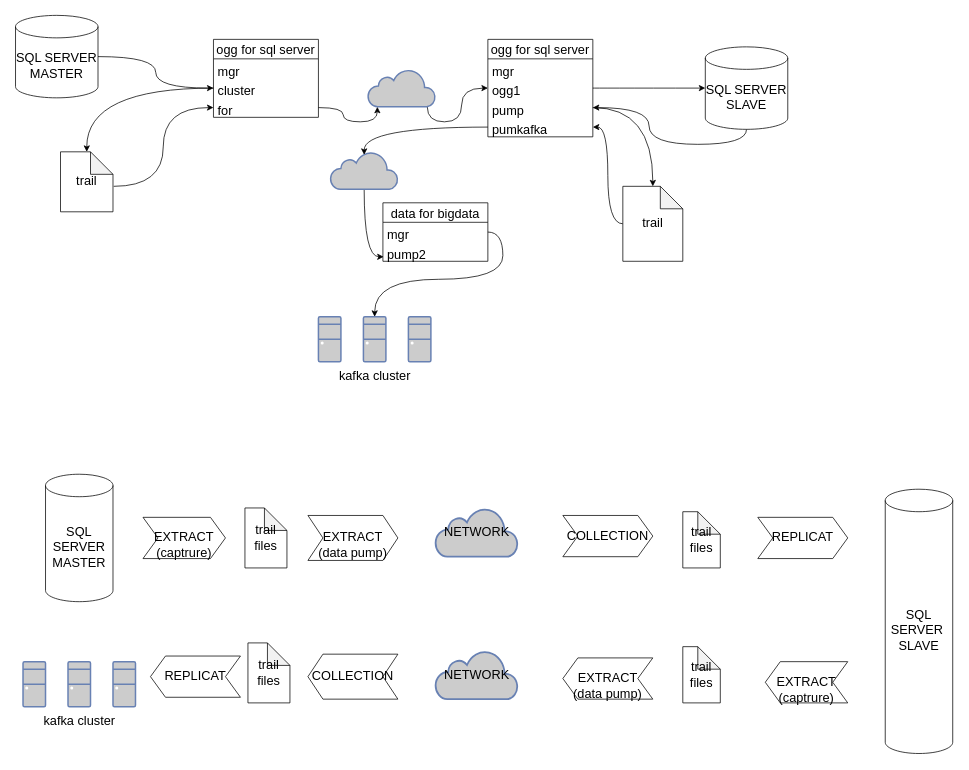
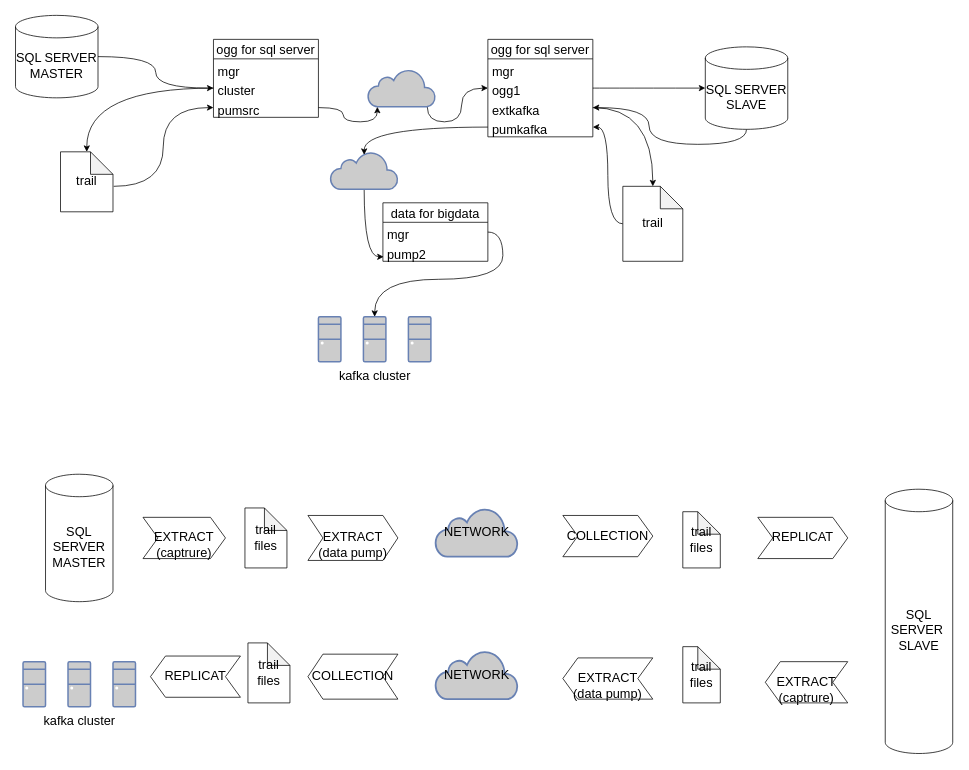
(228, 111) -> (239, 111)
(506, 111) -> (521, 111)
